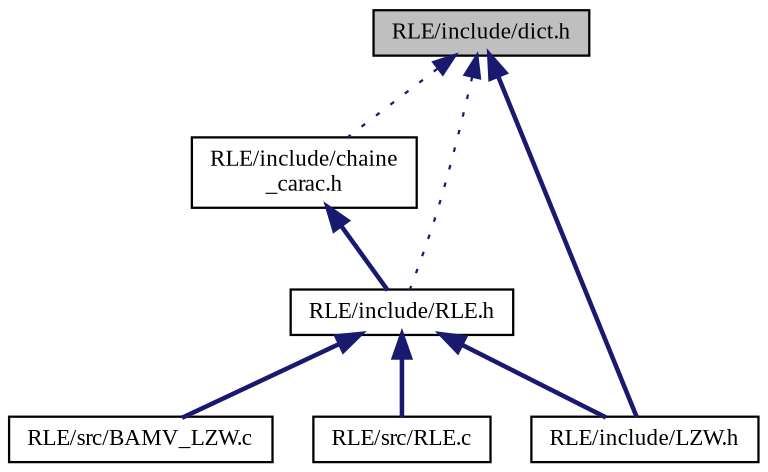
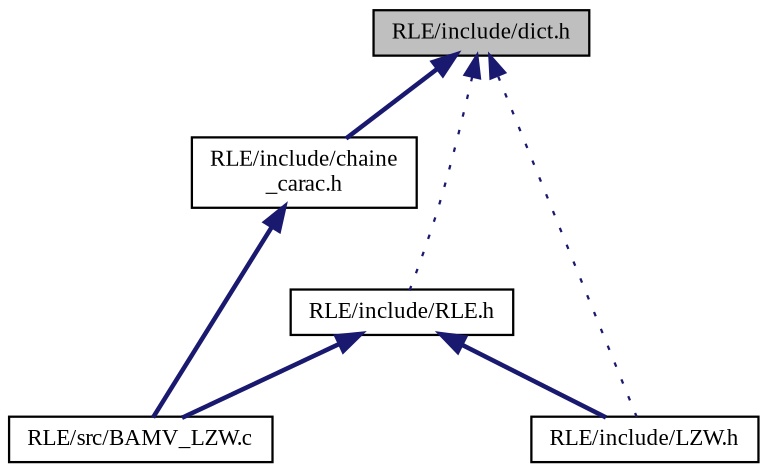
(392, 104) -> (392, 104)
(567, 247) -> (567, 247)
(364, 258) -> (212, 322)
(402, 439) -> none
